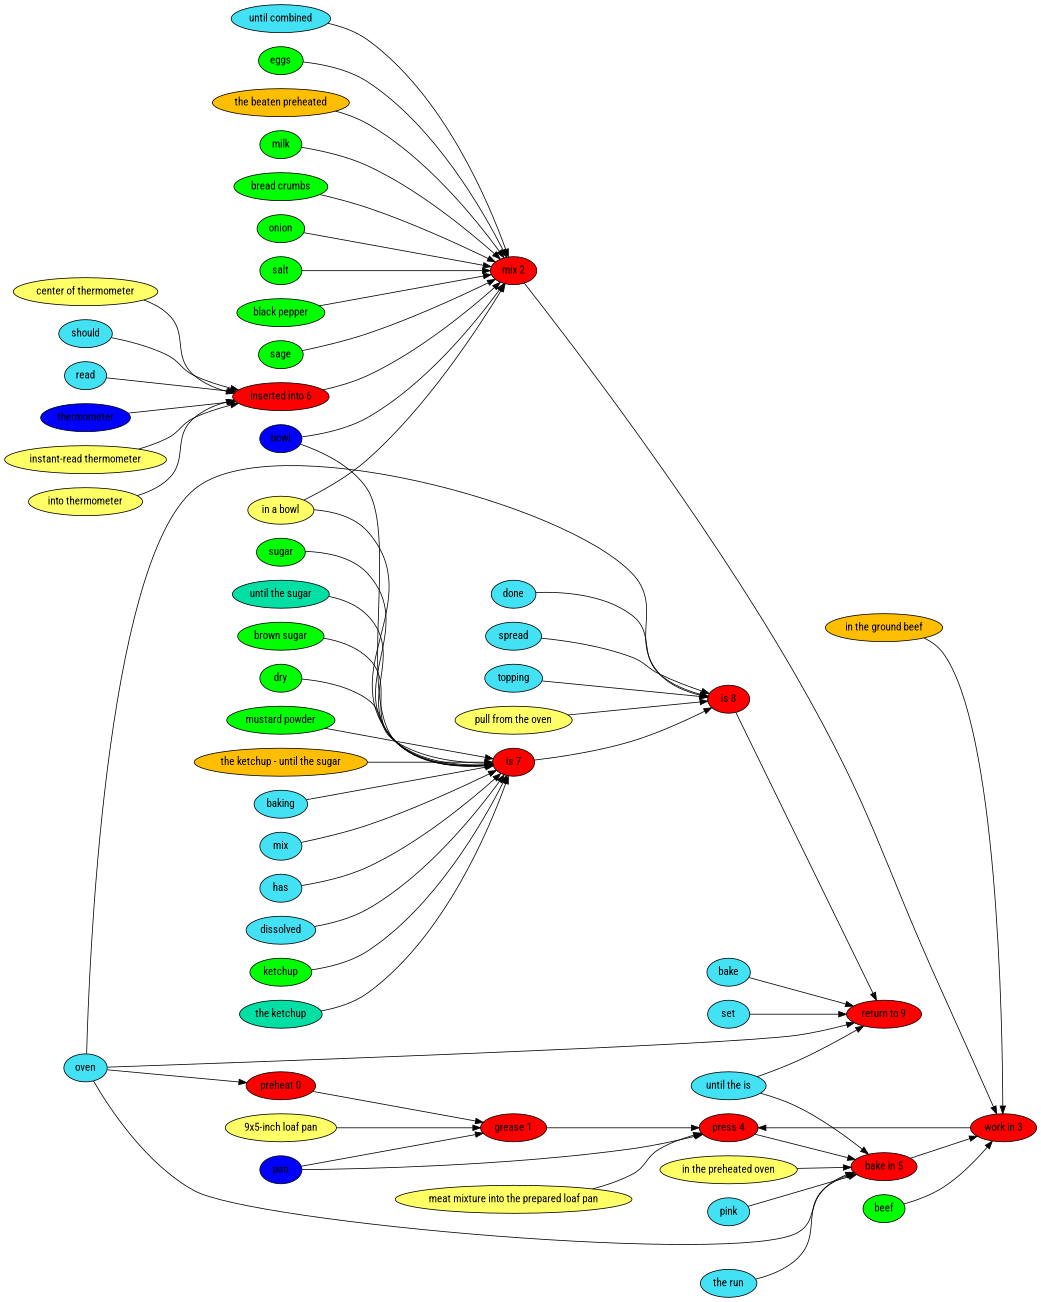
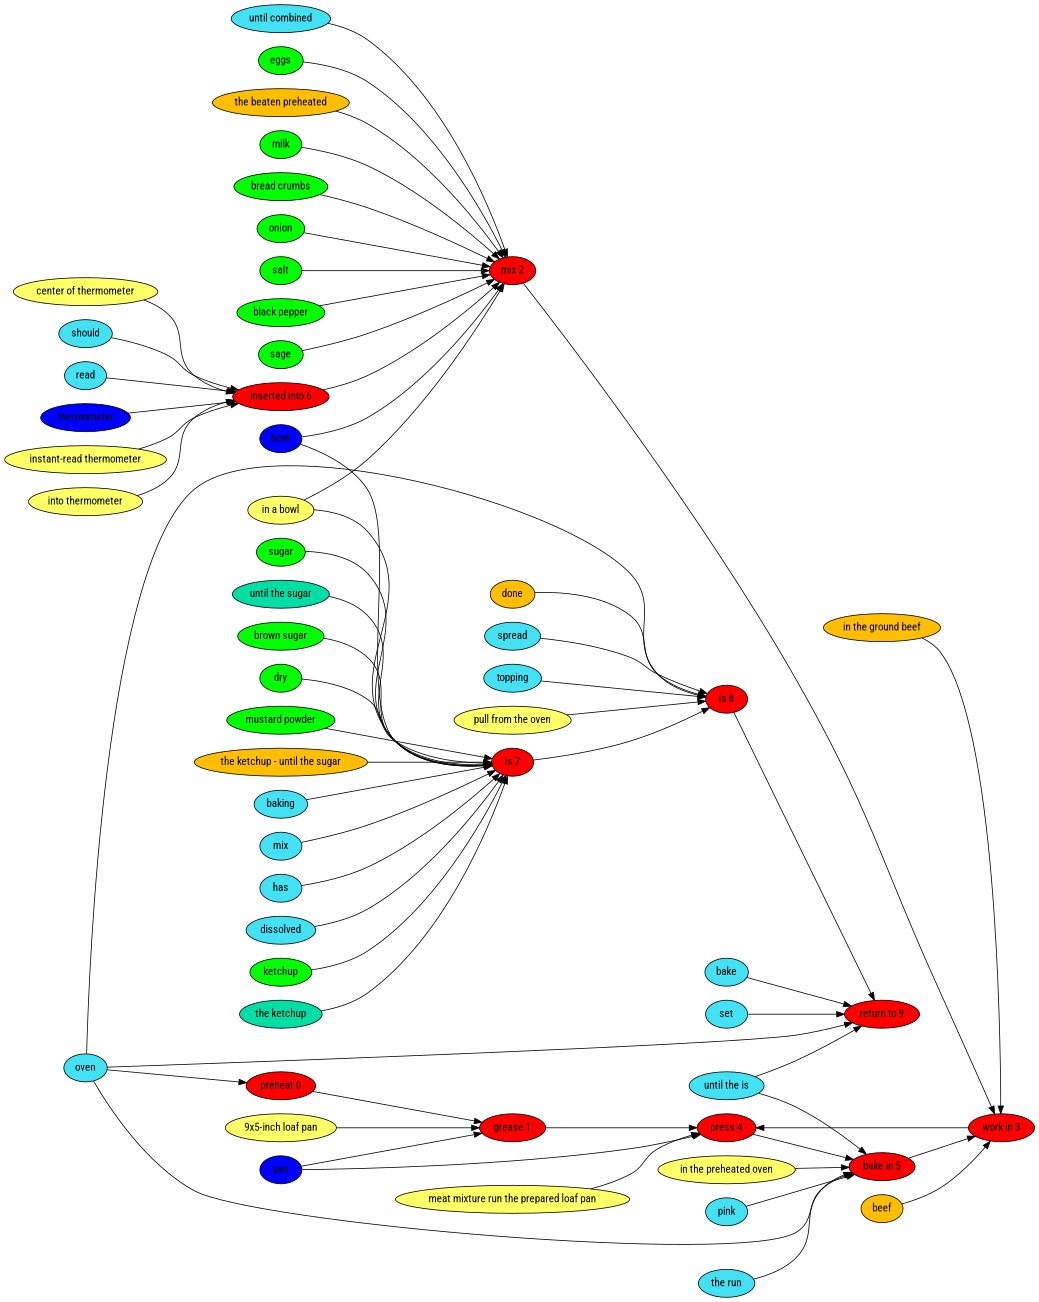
(514, 594) -> (513, 594)
(514, 1199) -> (513, 1199)
(884, 1209) -> (882, 1209)
